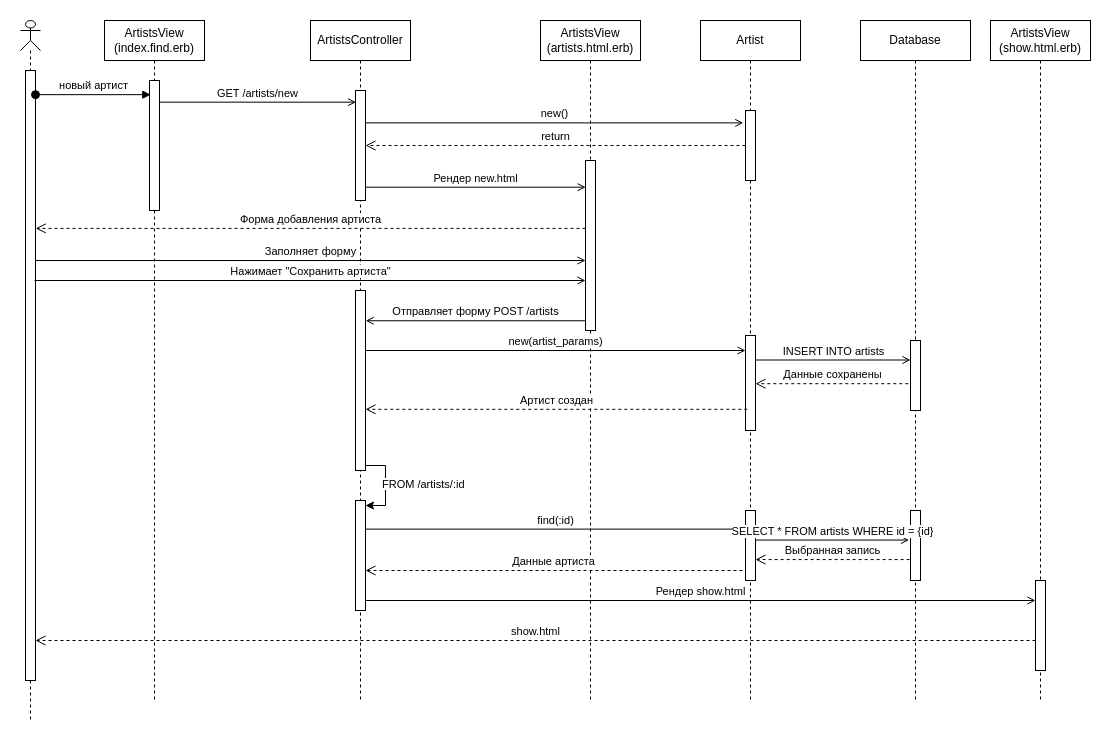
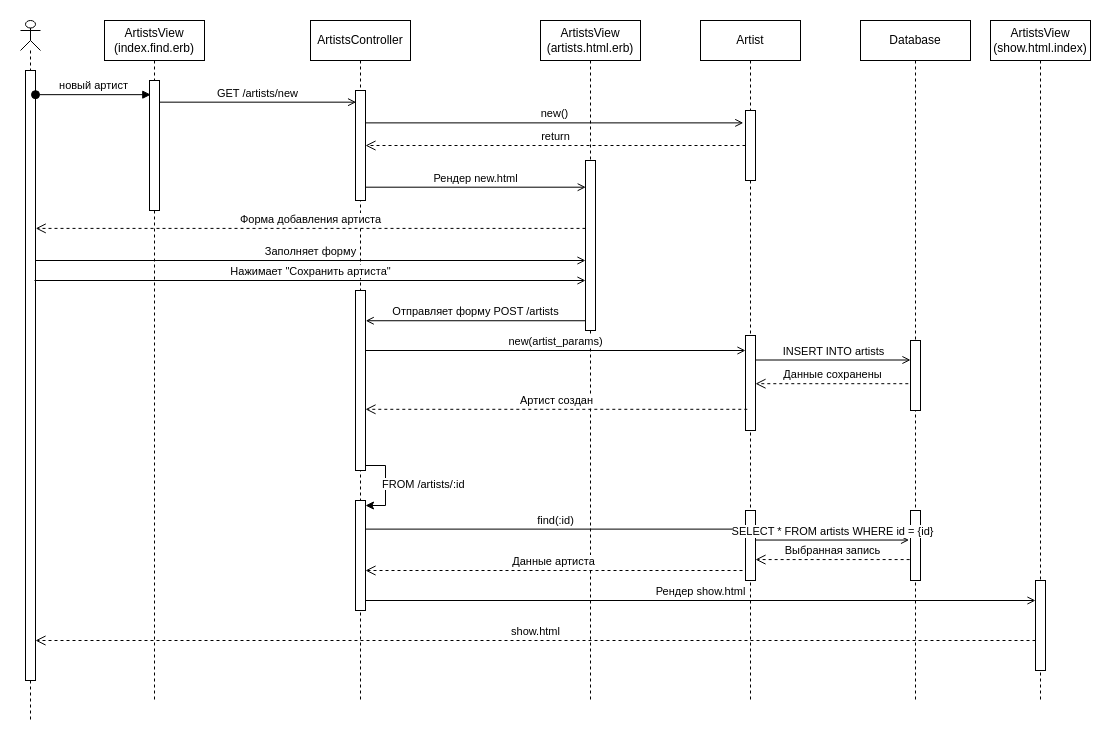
(1041, 41) -> (1041, 41)
